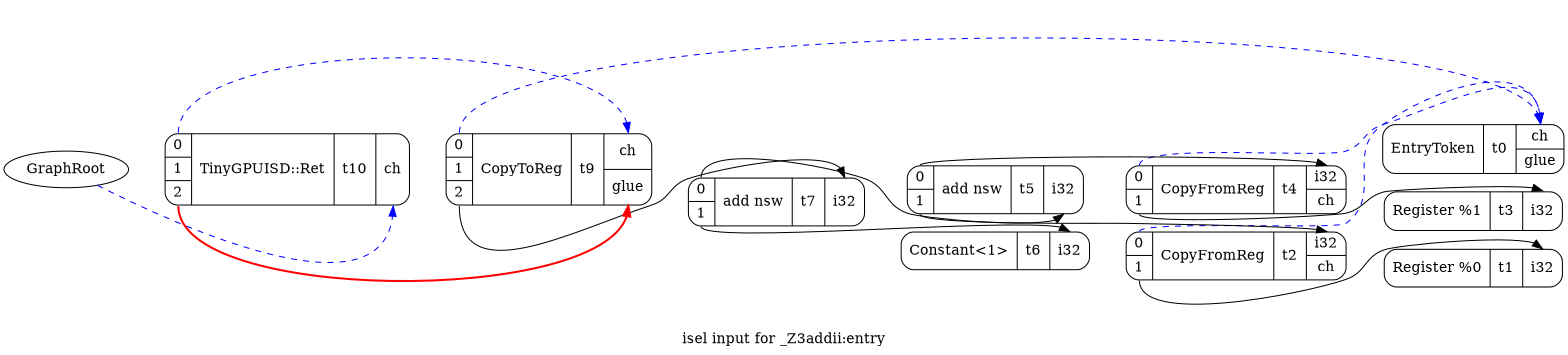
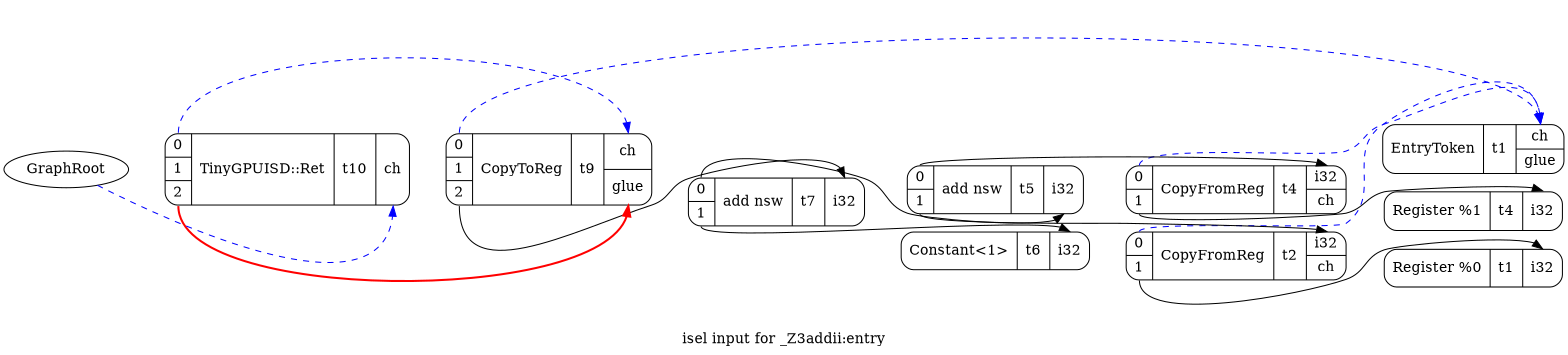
(1500, 149) -> (1500, 149)
(1506, 211) -> (1506, 211)
